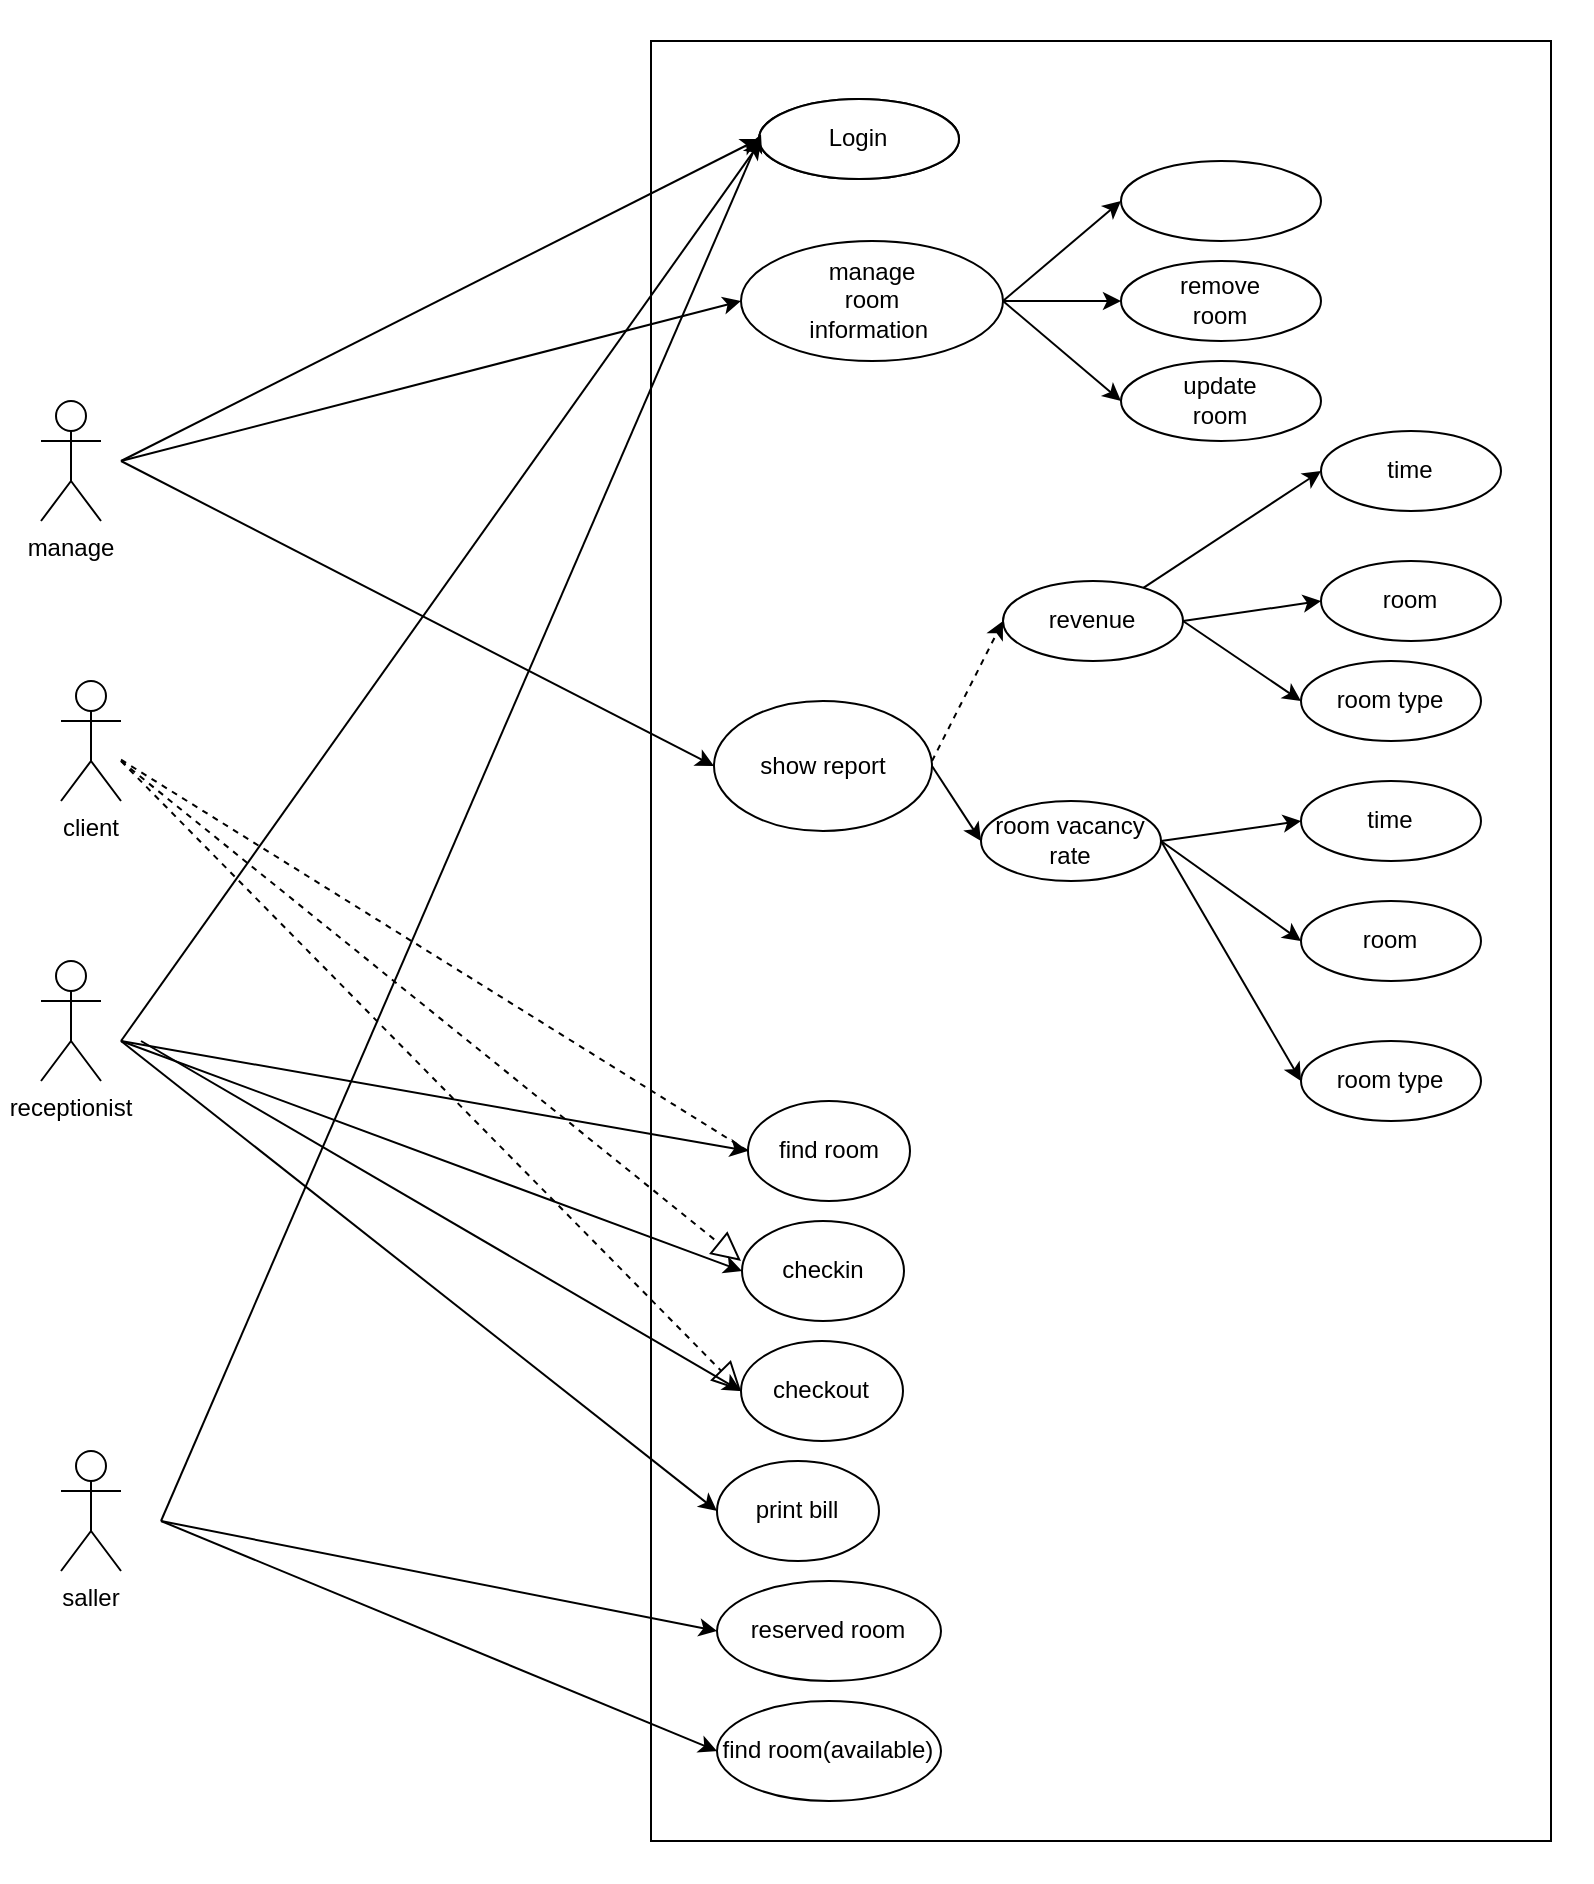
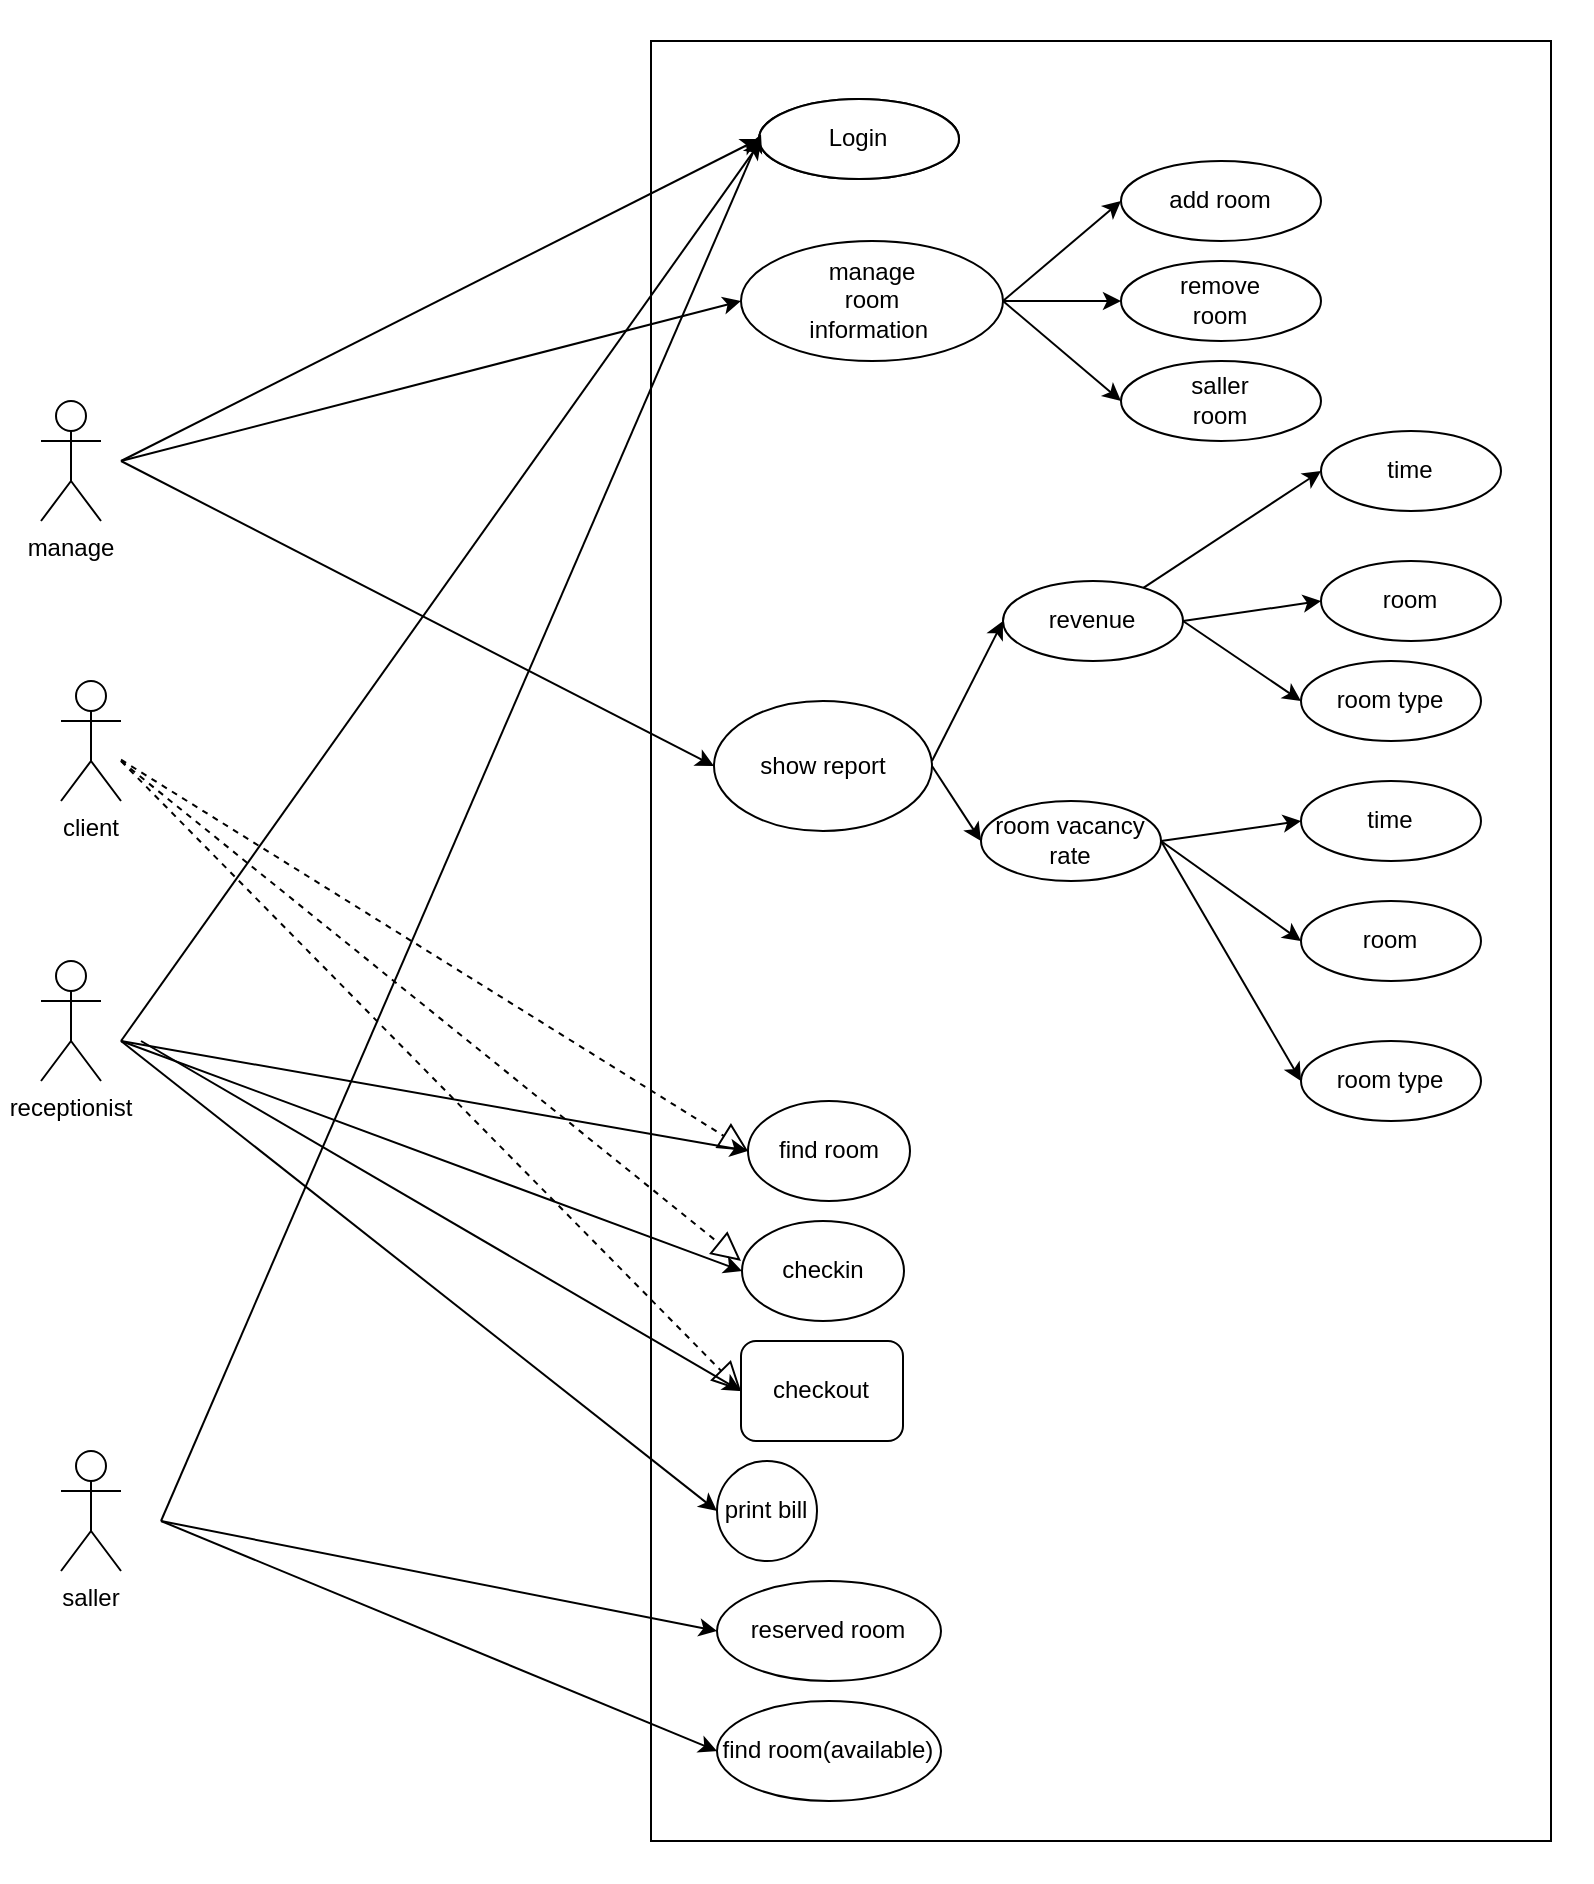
none -> (1221, 201)
(1221, 401) -> (1221, 401)
(966, 695) -> (966, 695)
(742, 1147) -> (723, 1136)
(822, 1391) -> (822, 1391)
(798, 1511) -> (767, 1511)
